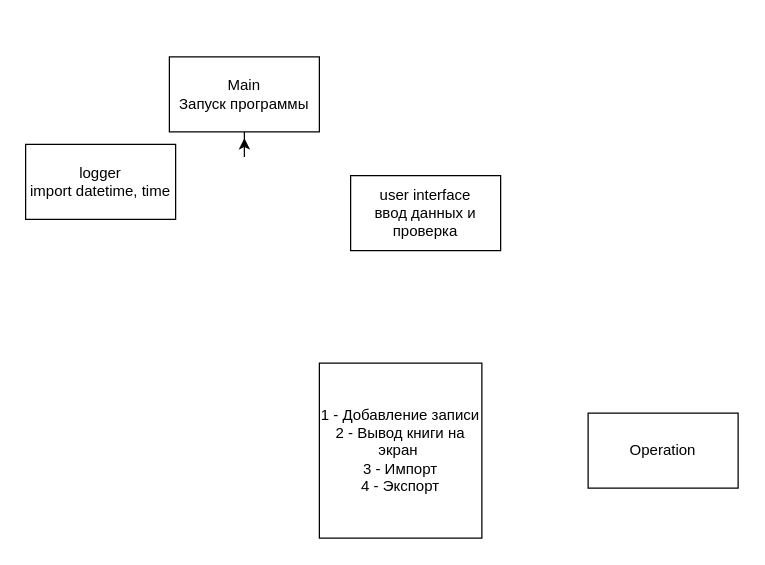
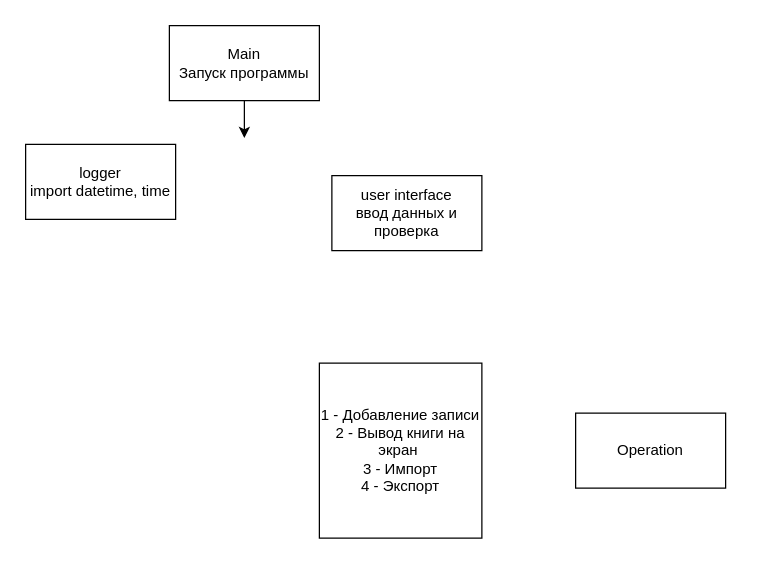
(244, 94) -> (244, 63)
(426, 213) -> (407, 213)
(663, 451) -> (651, 451)
